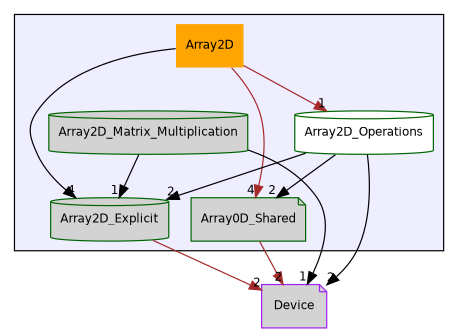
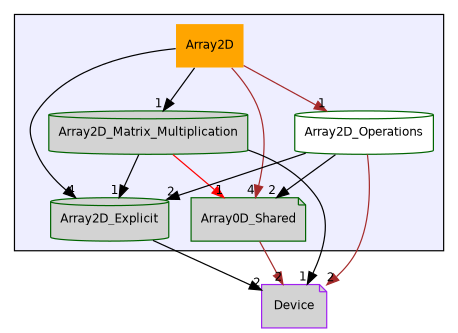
none -> (183, 84)
none -> (194, 172)
(366, 220) -> (366, 220)
(202, 263) -> (202, 263)
